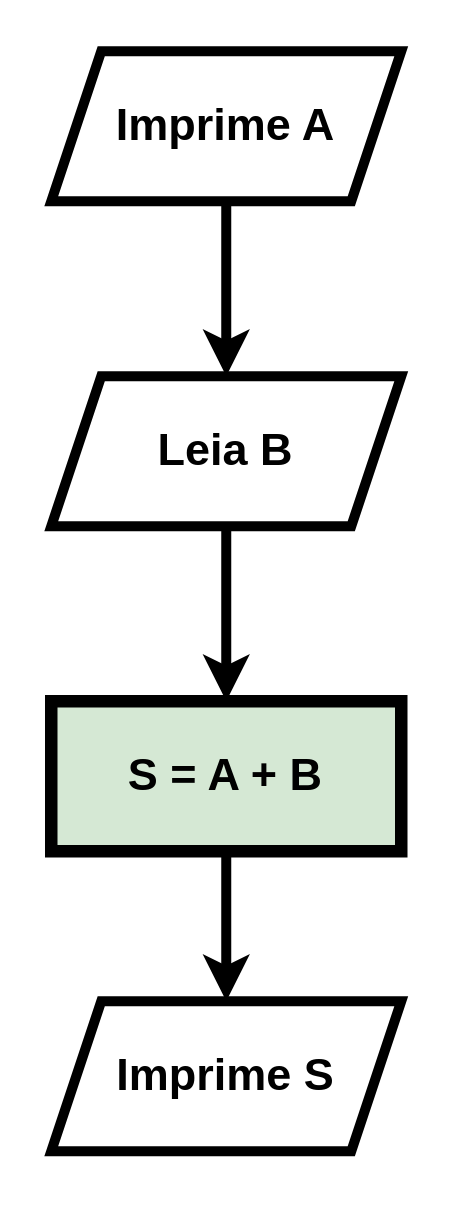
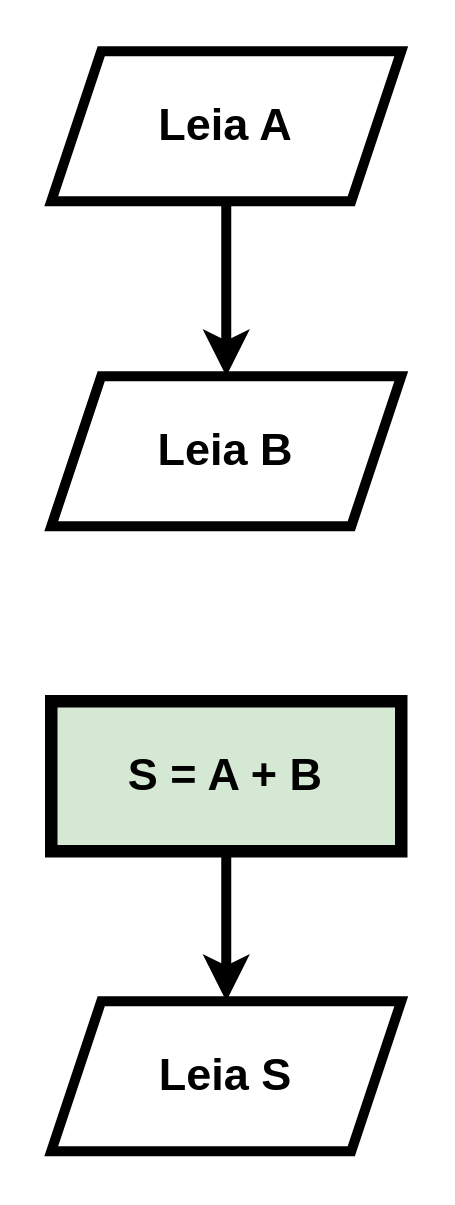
(226, 126) -> (226, 126)
(226, 600) -> none
(226, 1076) -> (226, 1076)
